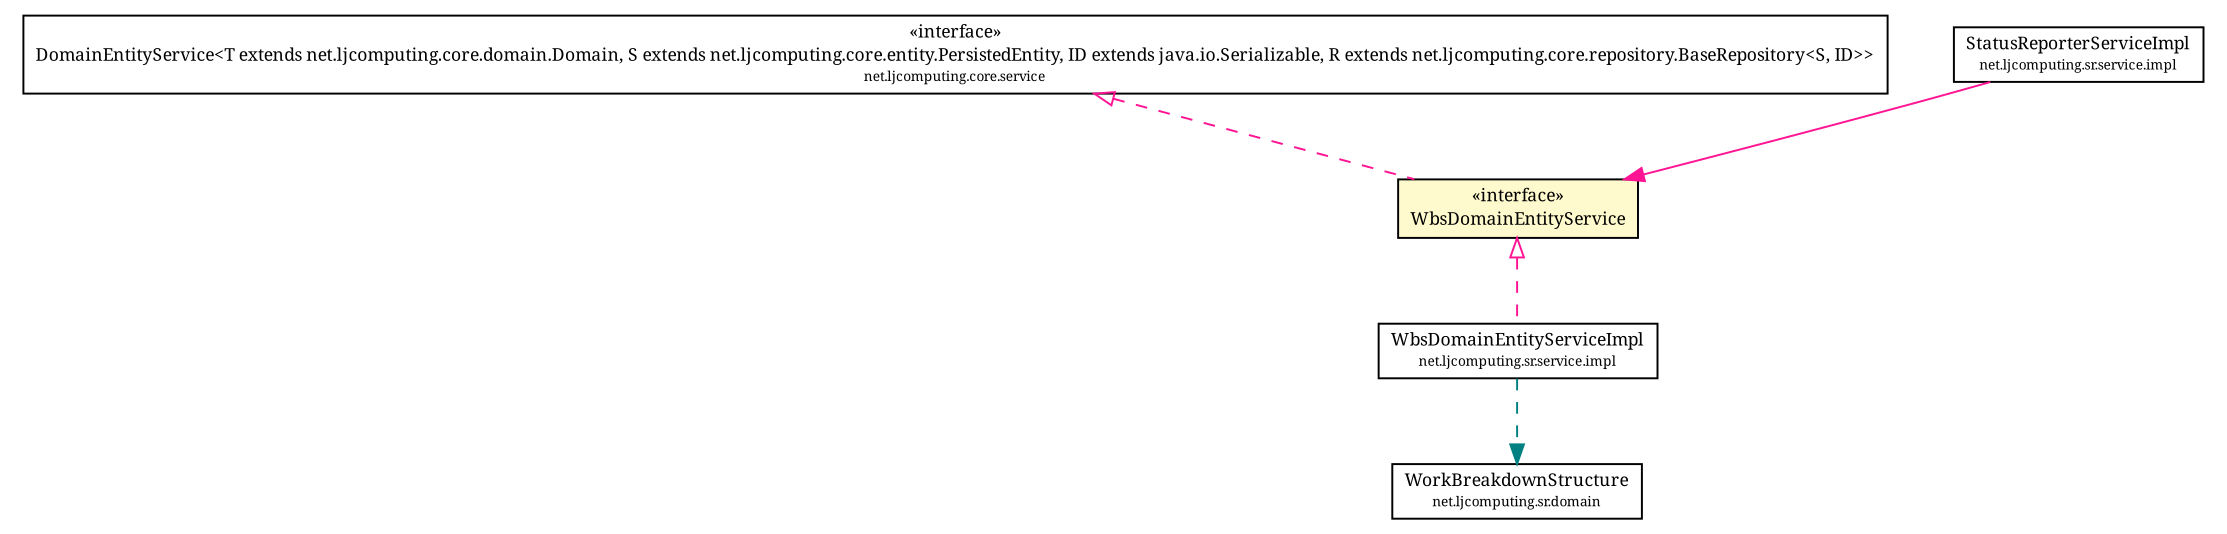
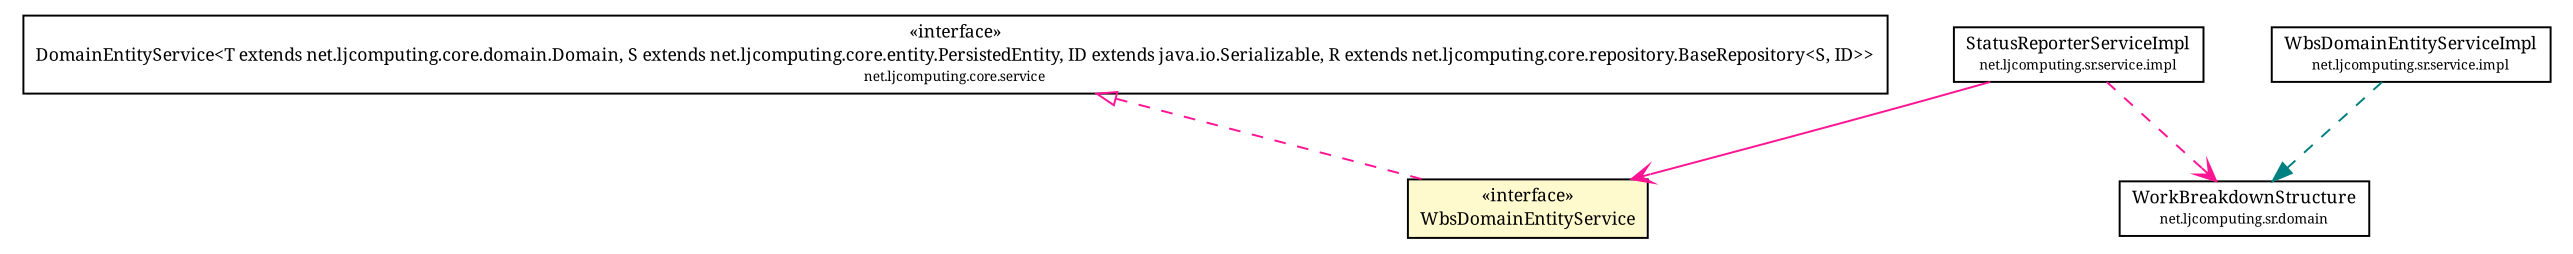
none -> (2154, 125)
(1817, 129) -> (1821, 129)
(1517, 291) -> none
